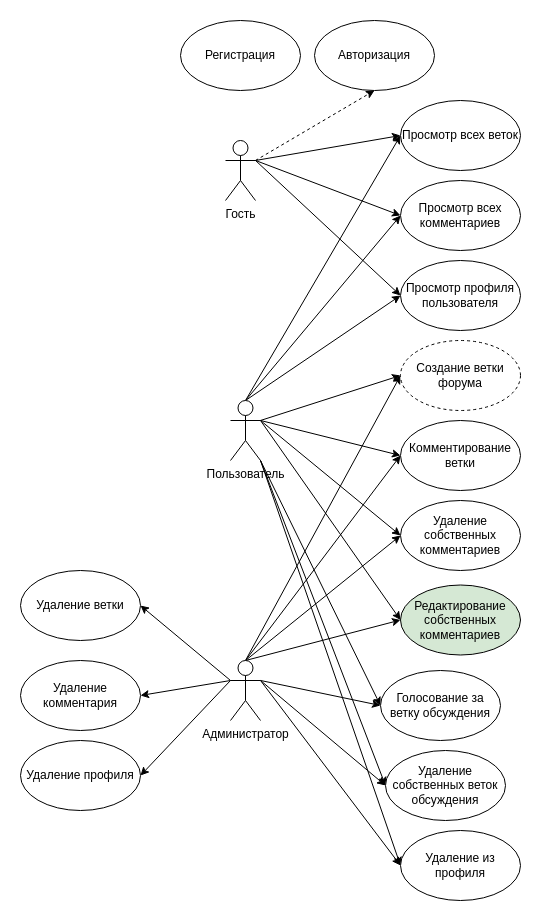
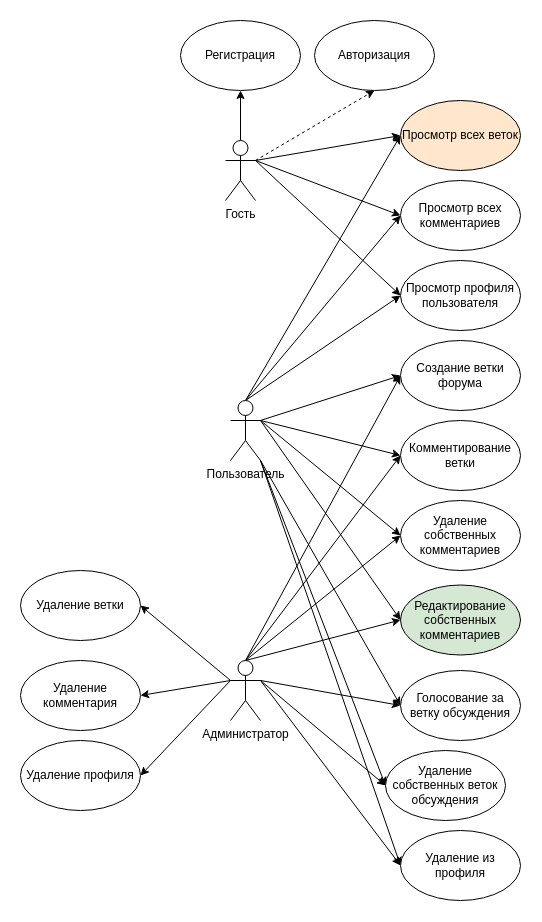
none -> (241, 119)
(461, 136) -> (461, 136)
(461, 376) -> (461, 376)
(441, 706) -> (461, 706)
